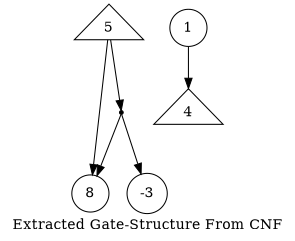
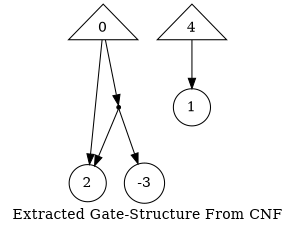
(109, 28) -> (103, 28)
(188, 62) -> (192, 59)
(90, 193) -> (88, 183)
